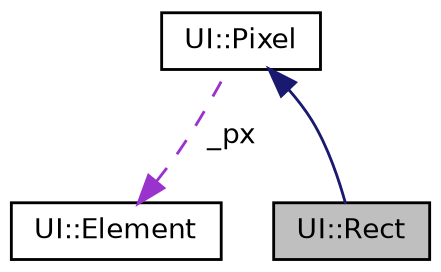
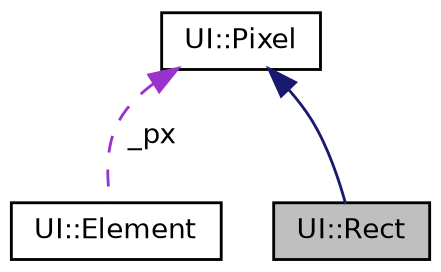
(195, 127) -> (113, 136)
